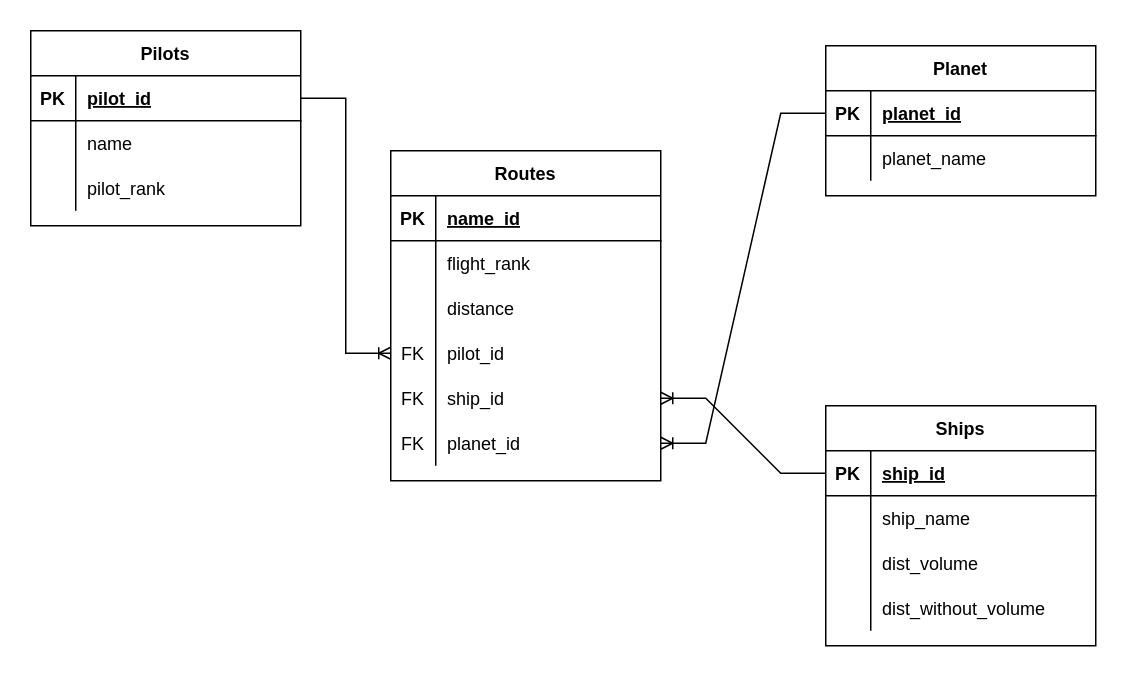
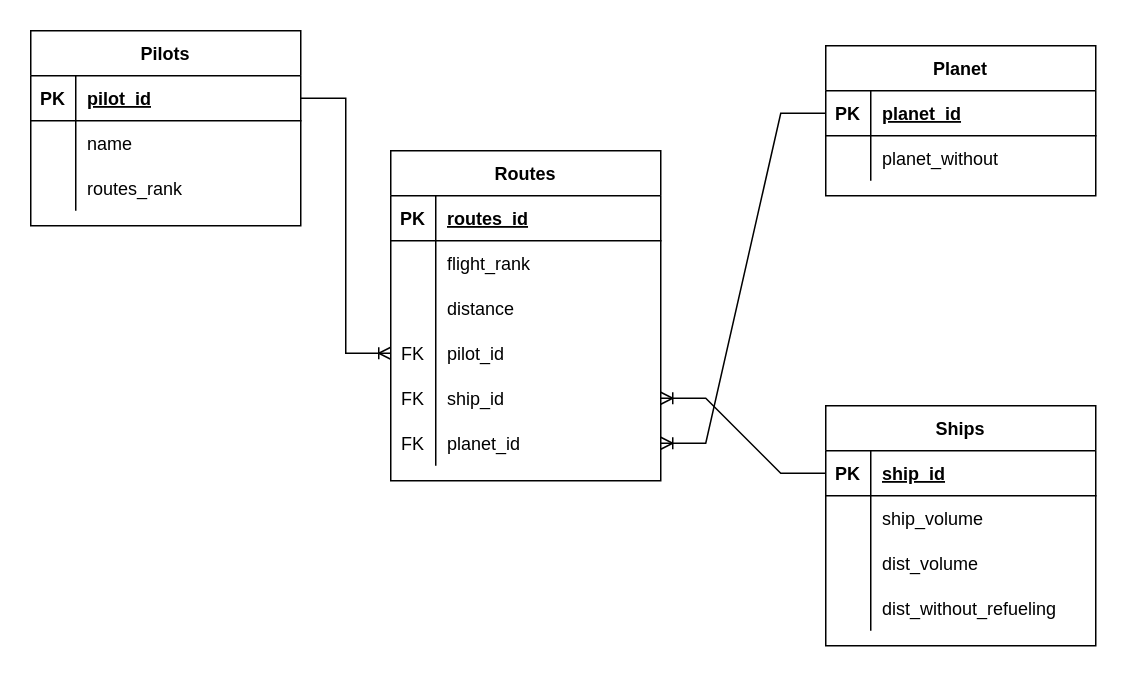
(935, 159) -> (948, 159)
(133, 189) -> (142, 189)
(480, 219) -> (490, 219)
(925, 519) -> (933, 519)
(971, 609) -> (984, 609)
